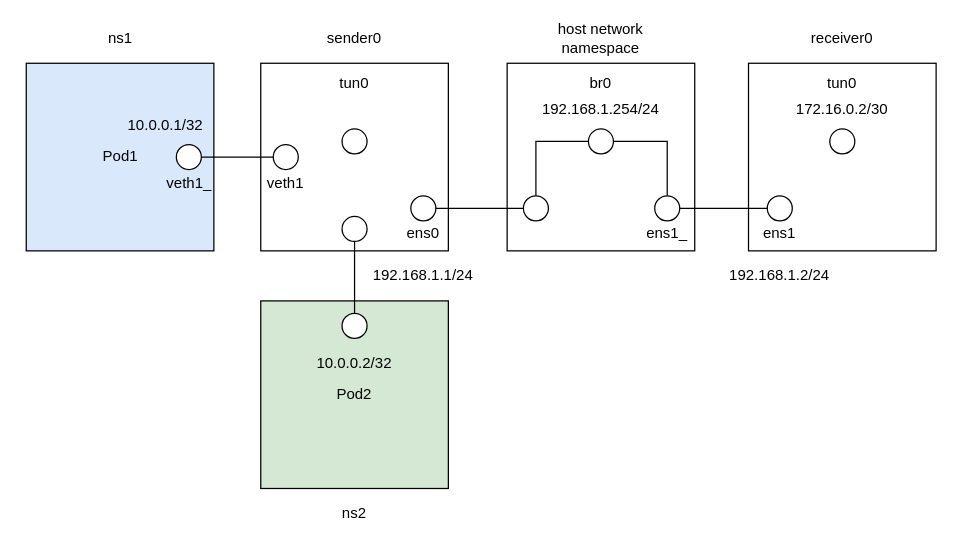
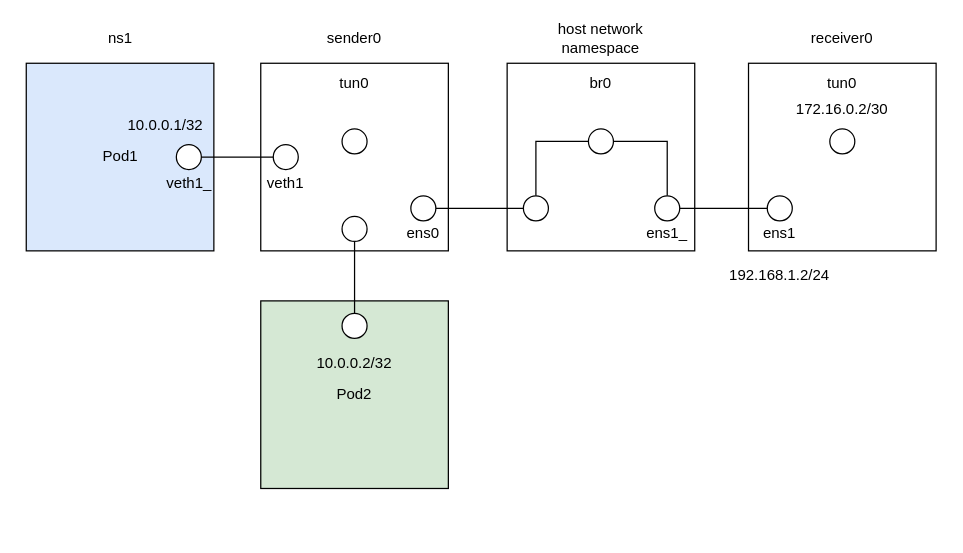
(601, 109) -> none
(423, 276) -> none
(354, 513) -> none
